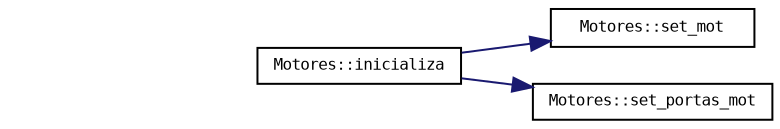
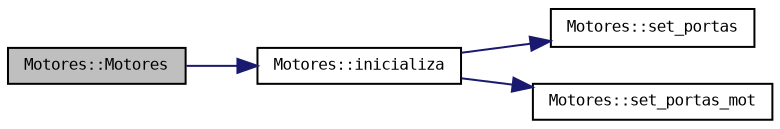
(653, 28) -> (653, 28)
none -> (97, 66)
